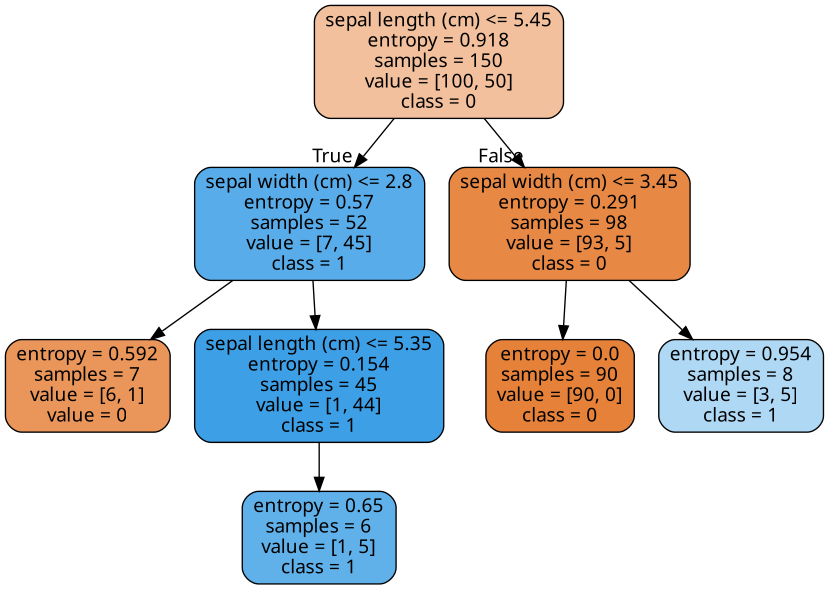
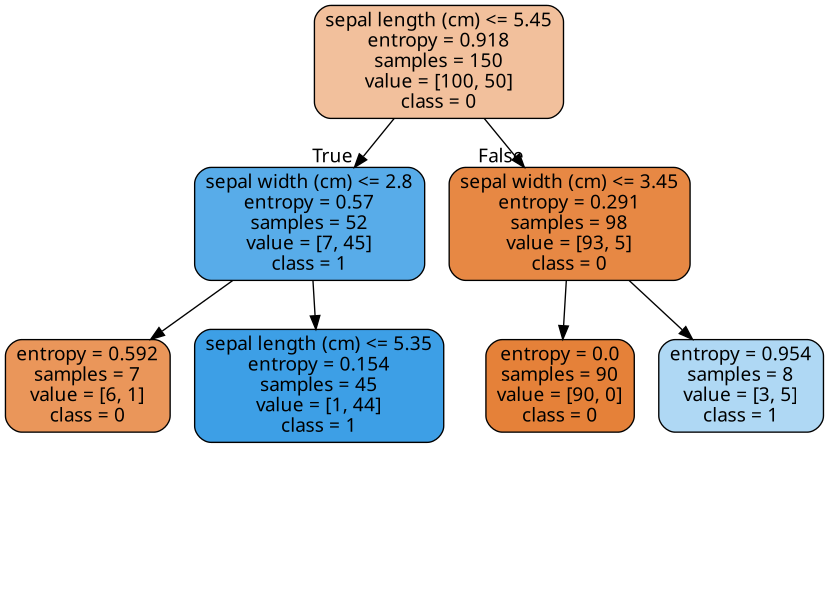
(88, 386) -> (88, 386)
(319, 538) -> none
